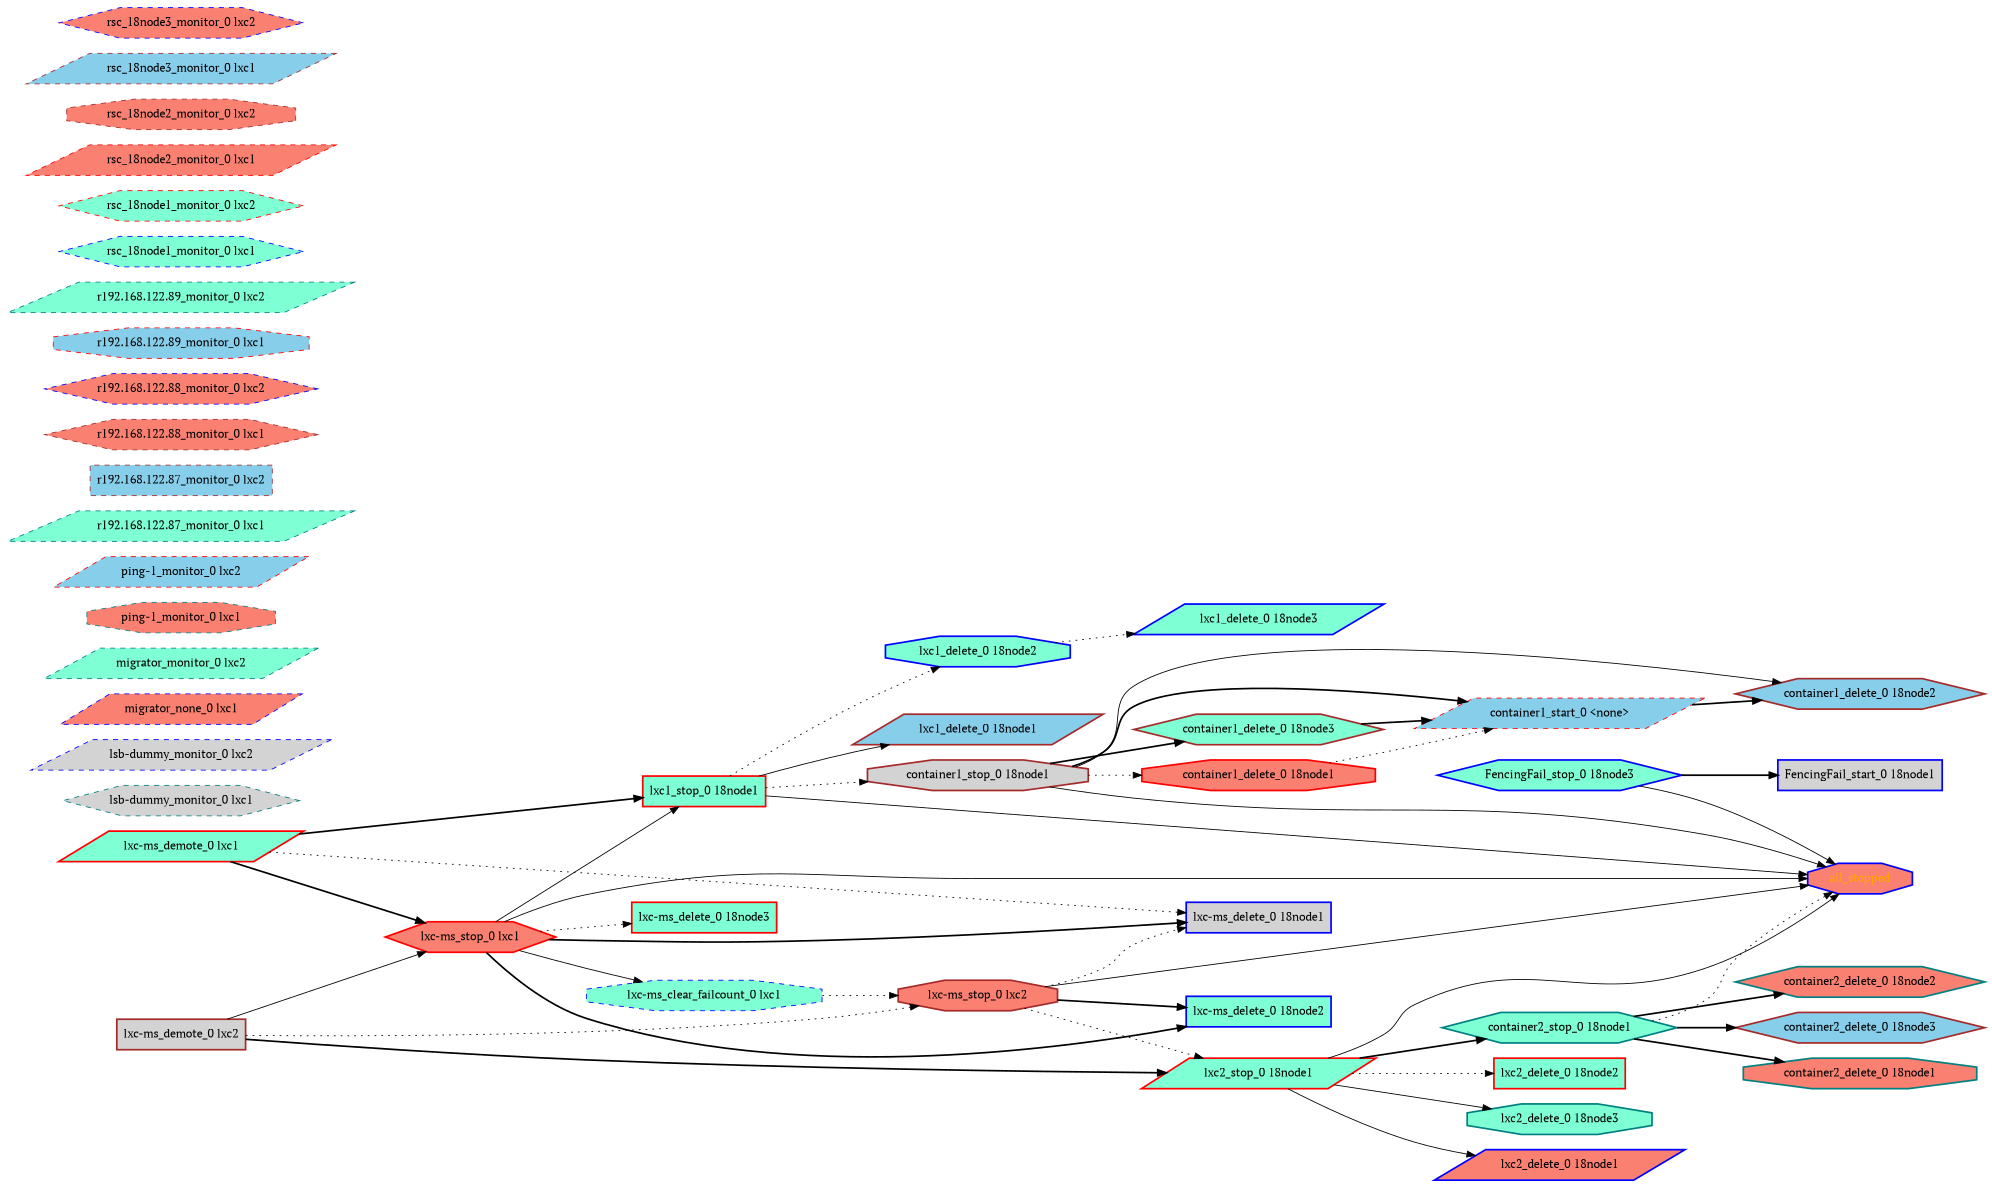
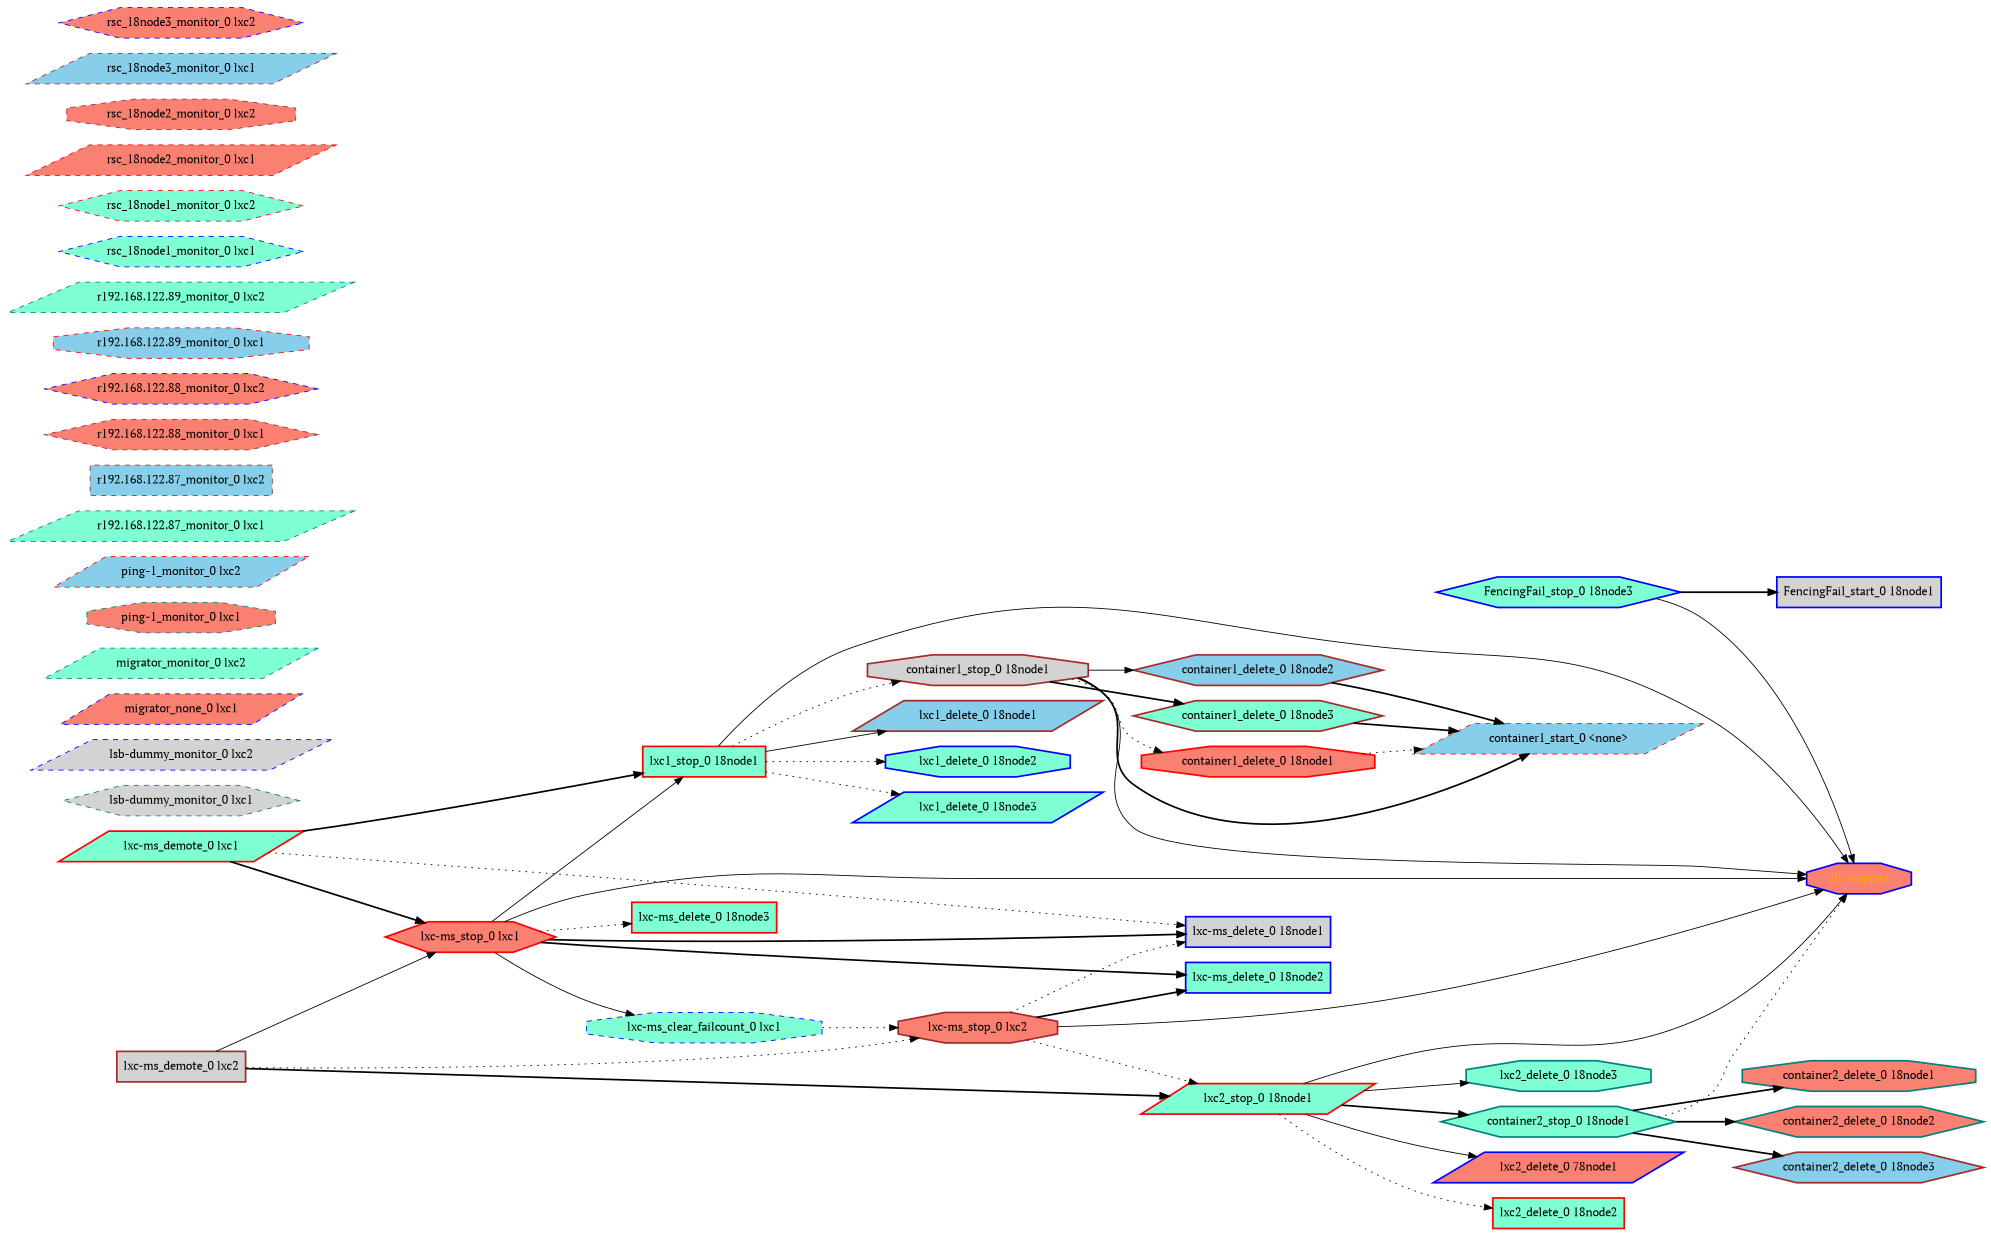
(1091, 639) -> (829, 782)
(1722, 703) -> (1414, 700)
(1560, 1165) -> (1559, 1167)
